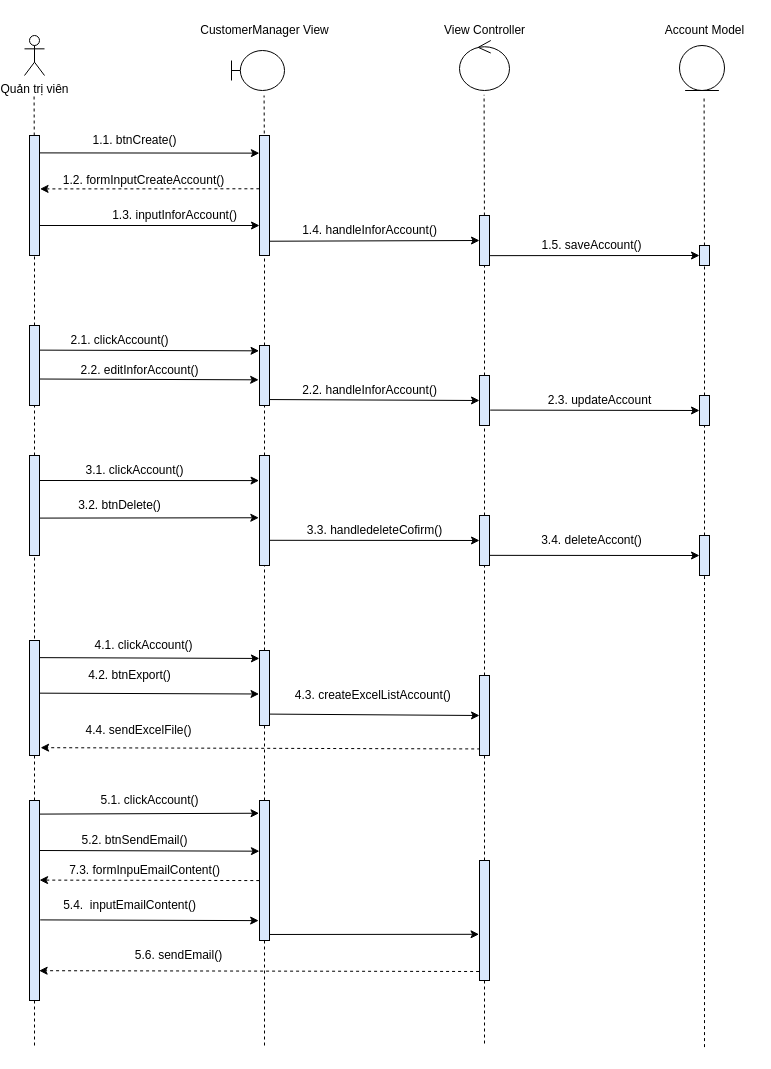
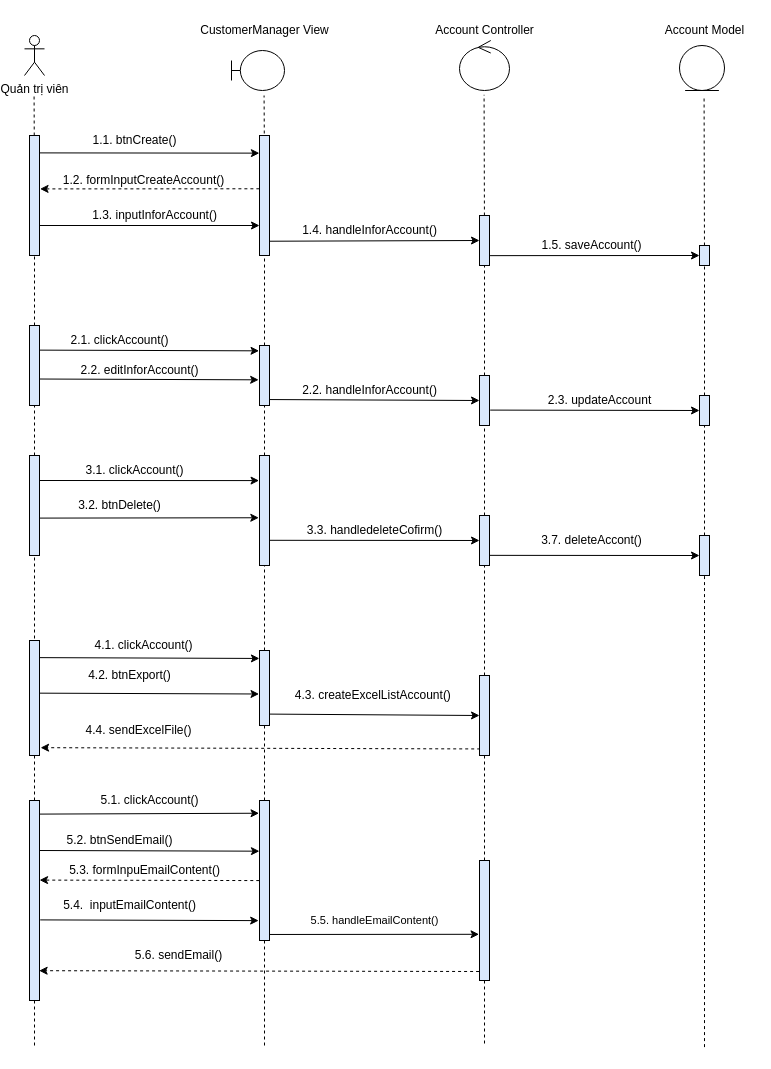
(485, 31) -> (485, 31)
(175, 216) -> (155, 216)
(592, 541) -> (592, 541)
(135, 841) -> (120, 841)
(145, 871) -> (145, 871)
none -> (375, 921)
